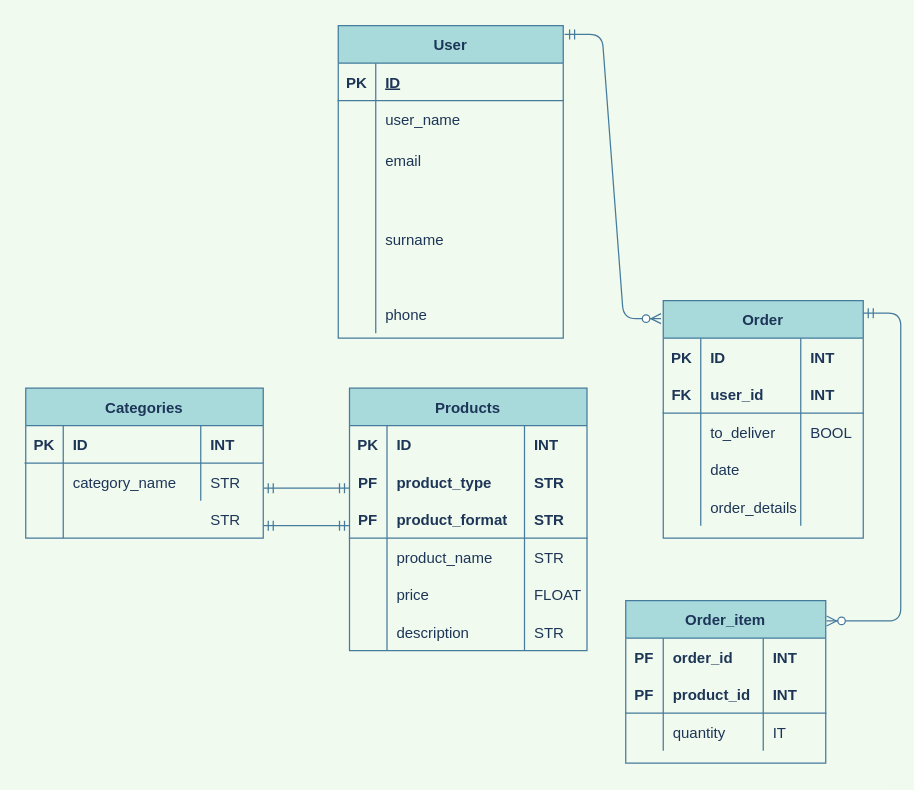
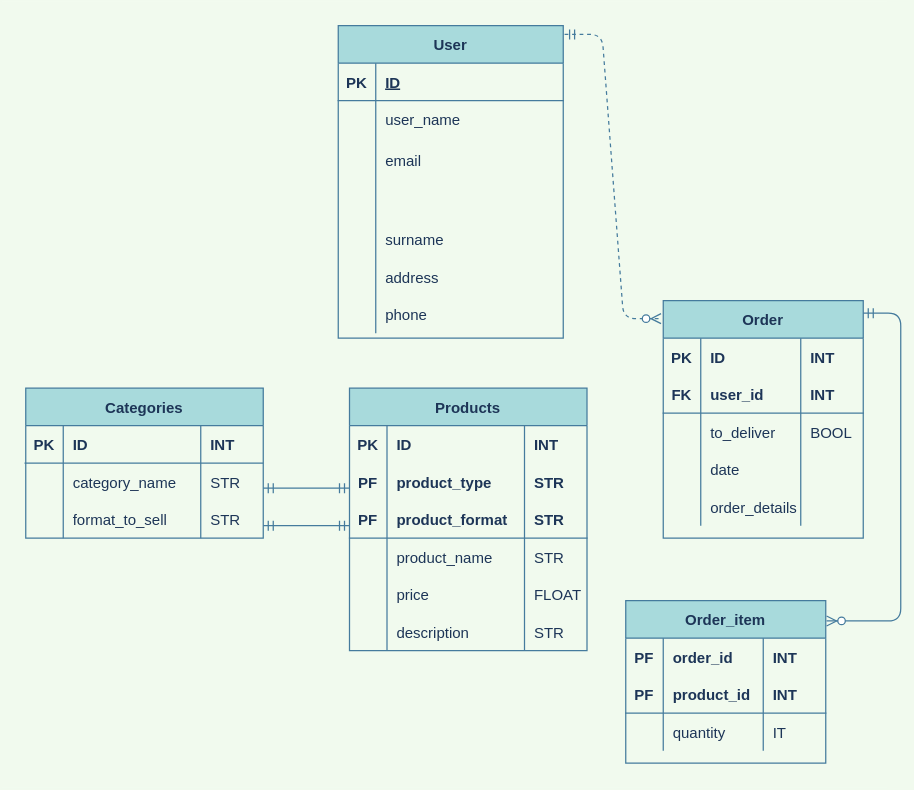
(612, 168) -> (612, 168)
none -> (469, 277)
none -> (132, 519)
